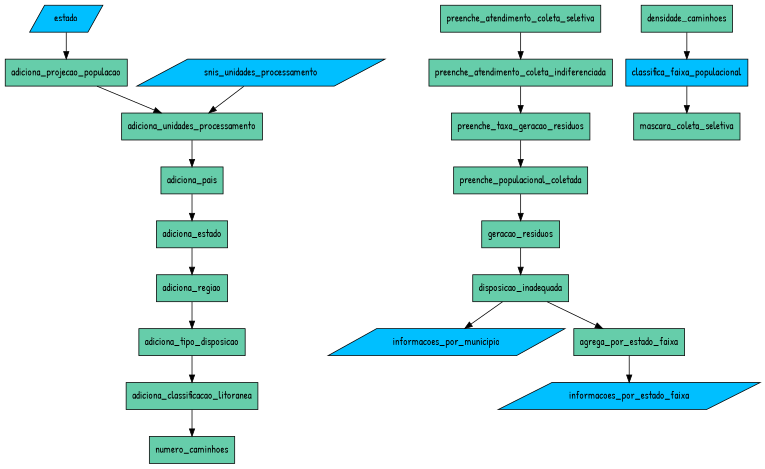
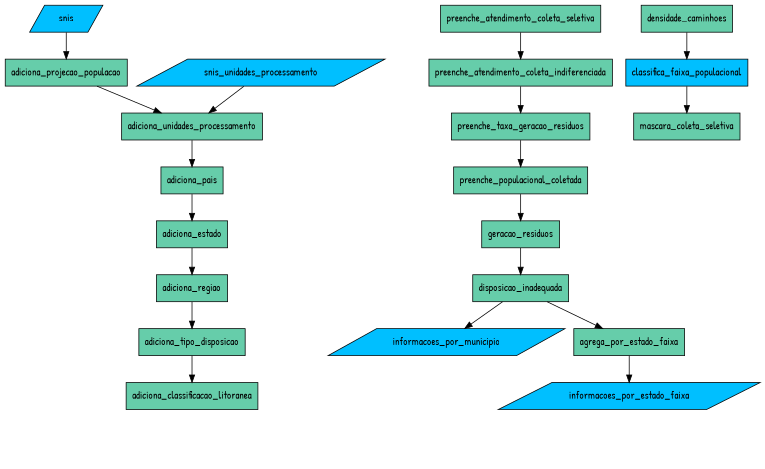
(66, 19) -> (66, 19)
(192, 450) -> none
